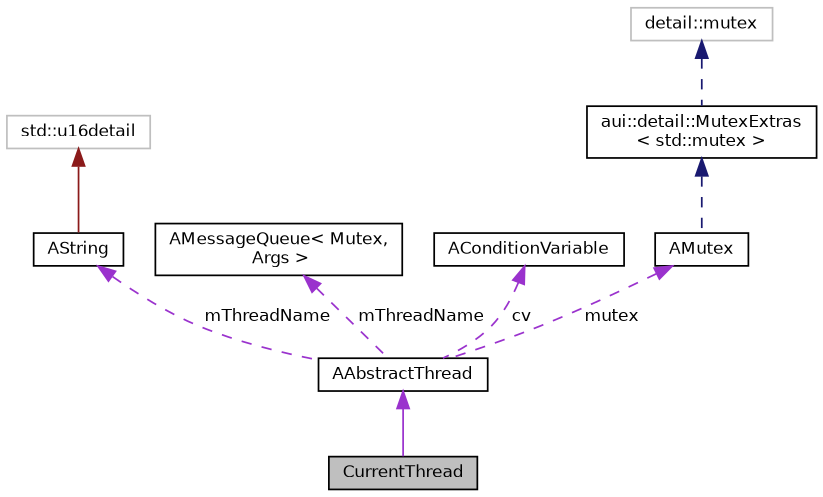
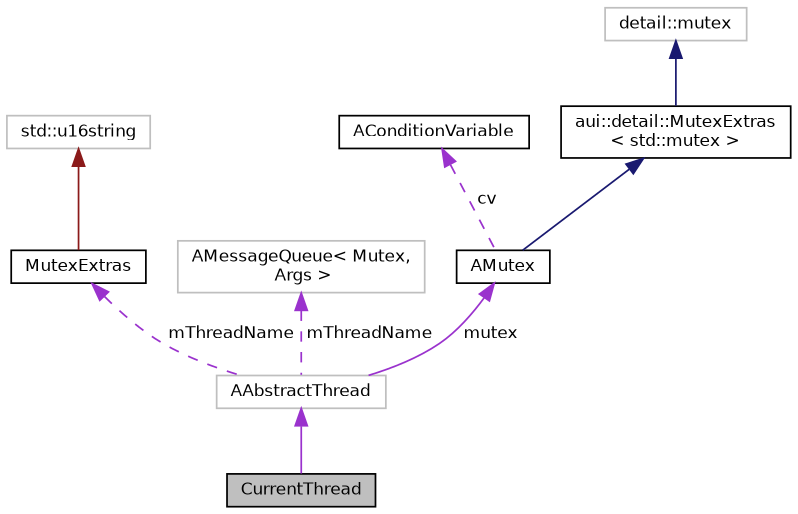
(702, 82) -> (676, 82)
(79, 132) -> (79, 132)
(702, 204) -> (576, 210)
(79, 249) -> (79, 267)
(279, 249) -> (301, 267)
(555, 320) -> (434, 347)
(489, 328) -> (473, 207)
(403, 375) -> (301, 392)
